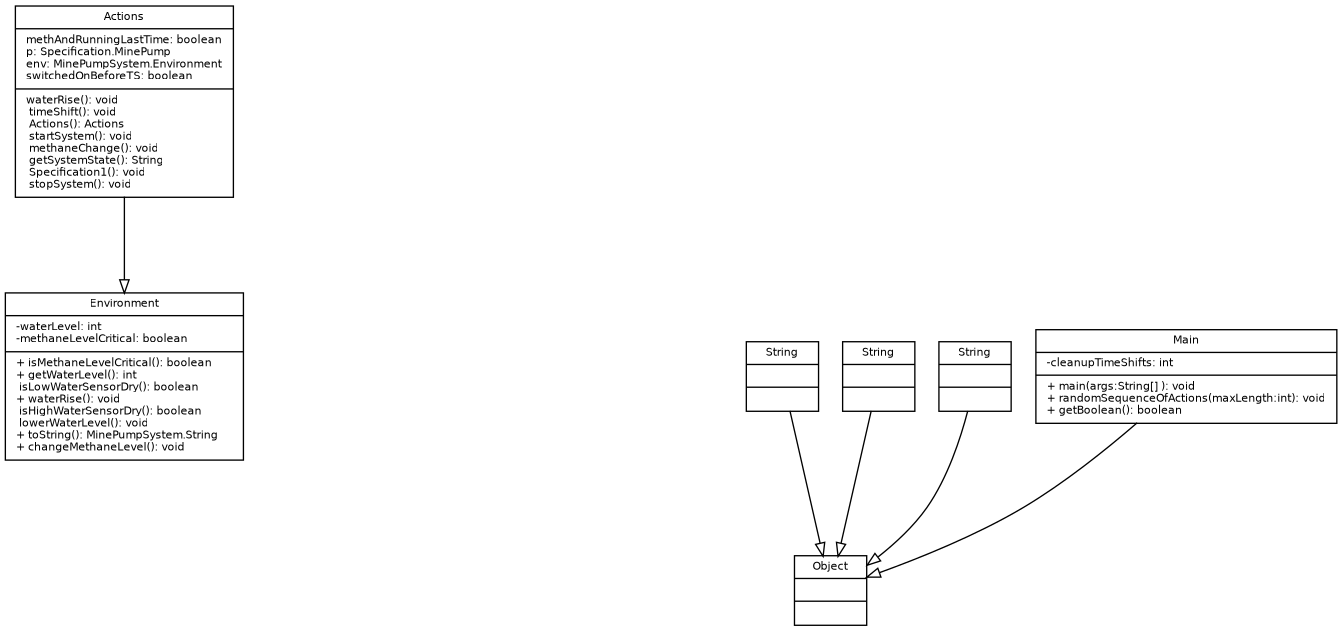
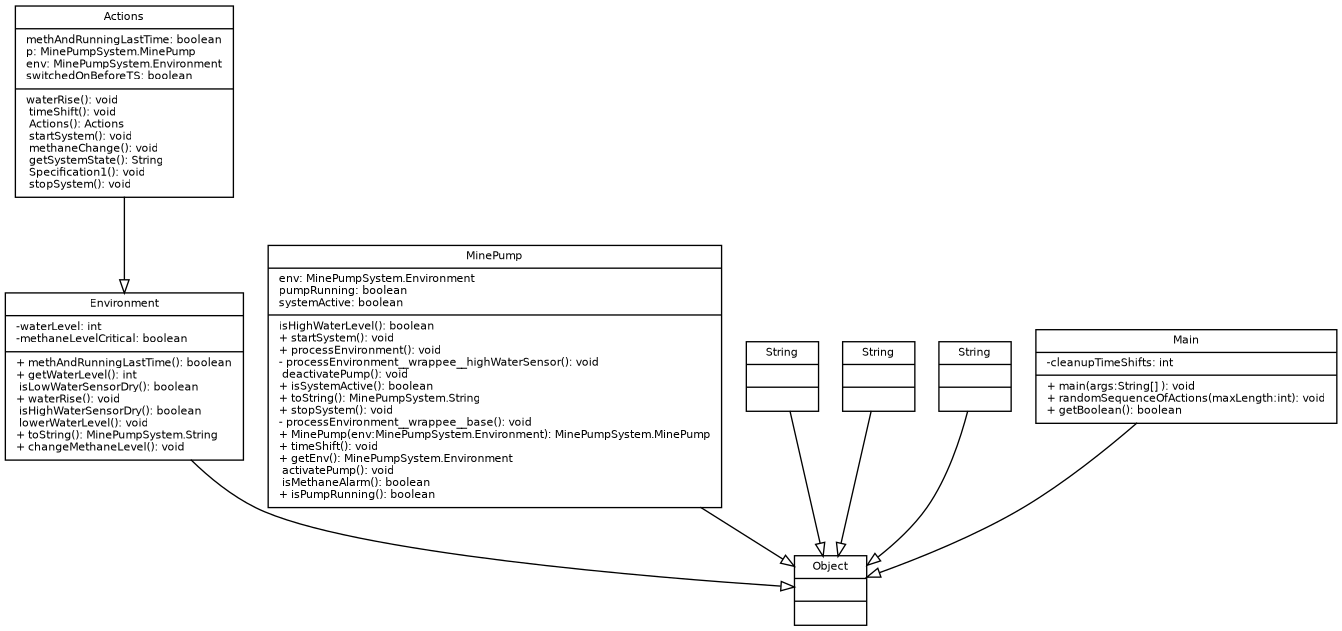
(99, 52) -> (111, 52)
(114, 363) -> (124, 363)
none -> (495, 377)
none -> (475, 557)
